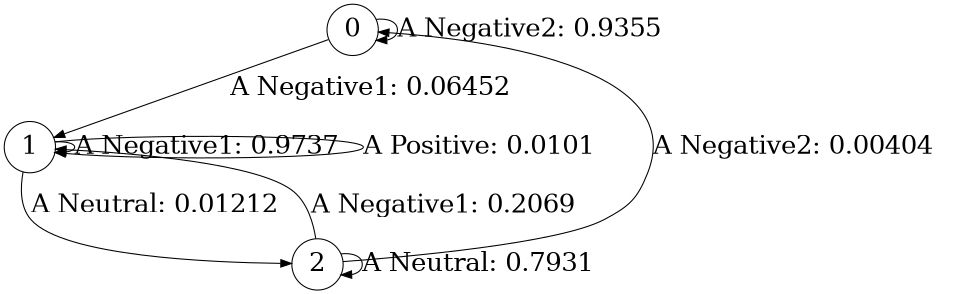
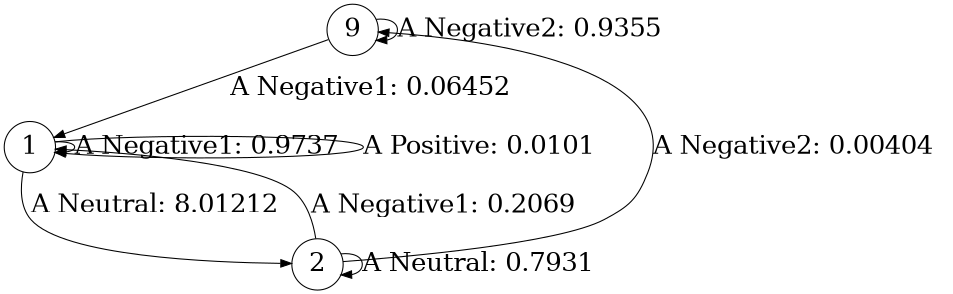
(353, 30) -> (353, 30)
(162, 206) -> (162, 206)
